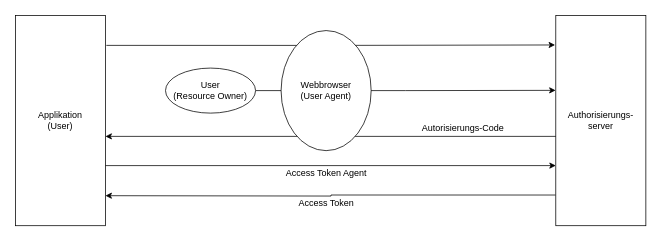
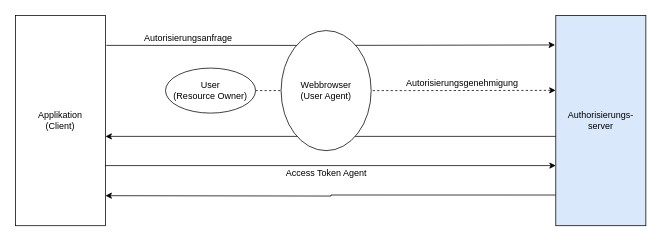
none -> (188, 38)
none -> (462, 83)
(459, 90) -> (459, 90)
(60, 120) -> (60, 120)
(600, 120) -> (600, 120)
(462, 128) -> none
(326, 203) -> none
